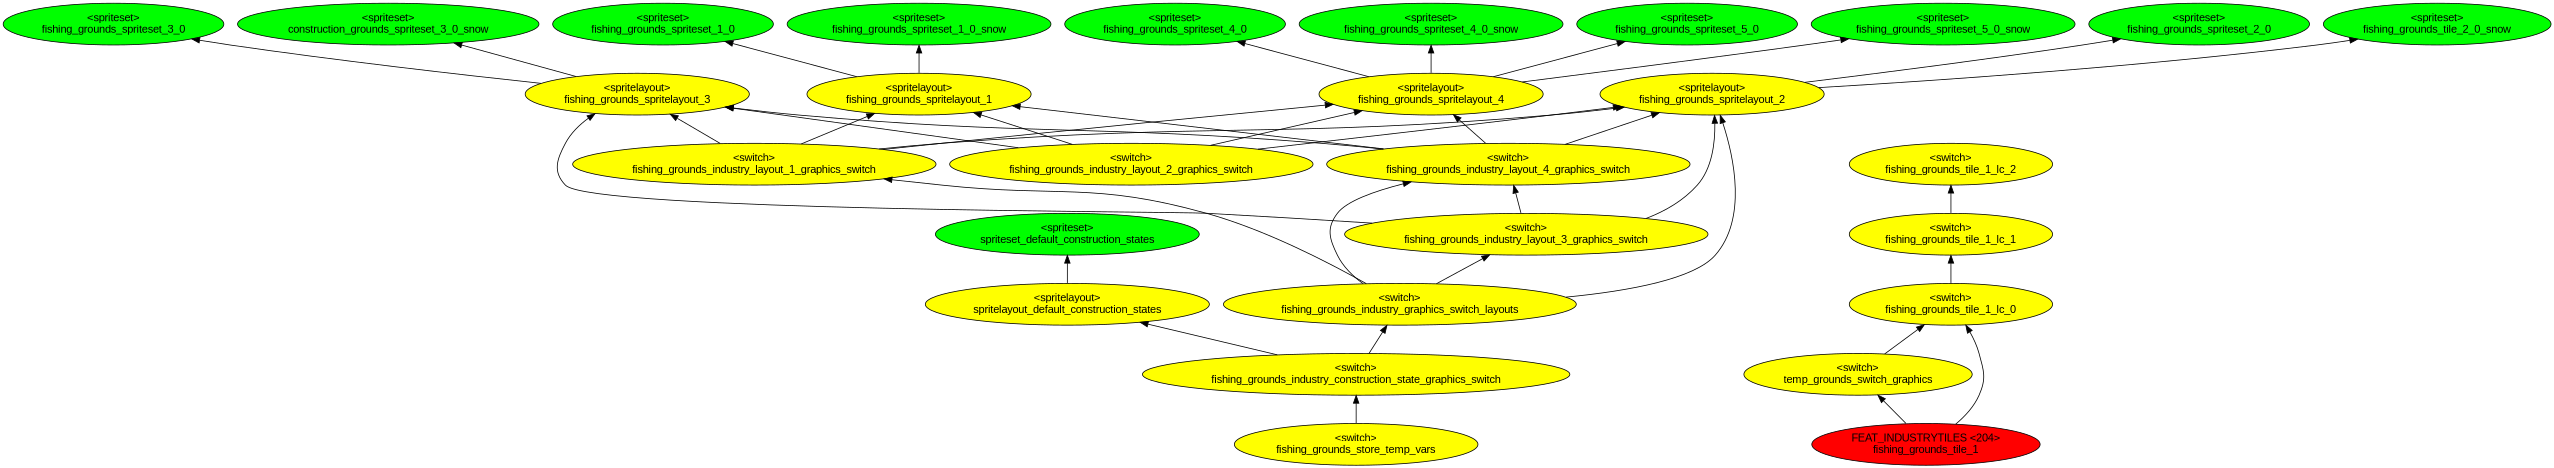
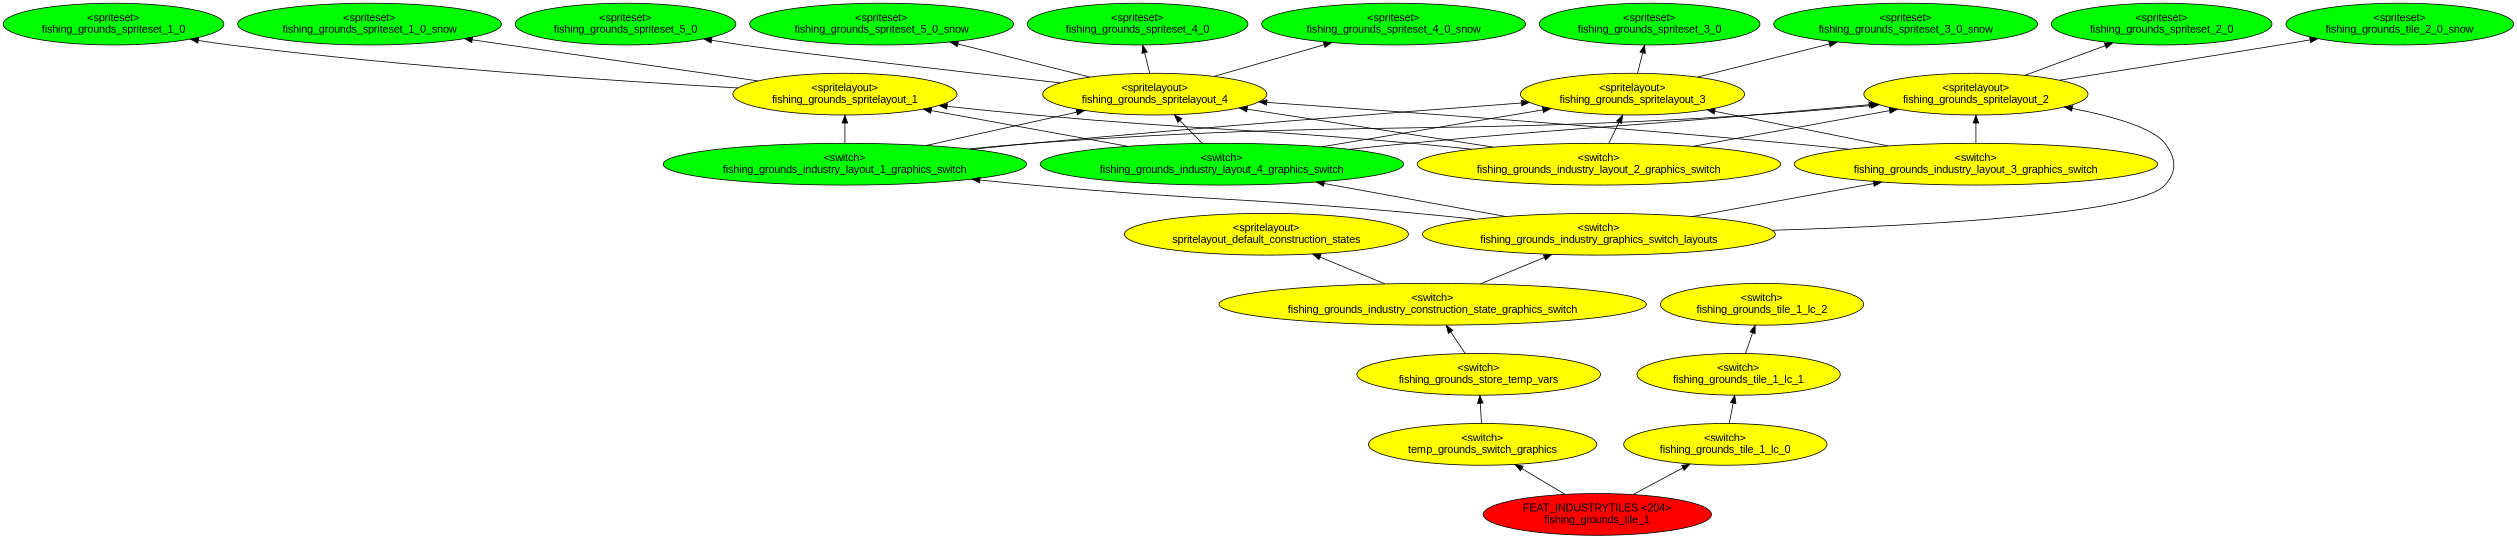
(388, 24) -> (1906, 24)
(754, 164) -> (845, 164)
(1508, 164) -> (1222, 164)
(1518, 203) -> (1514, 120)
(1067, 234) -> none
(1901, 342) -> (1481, 413)
